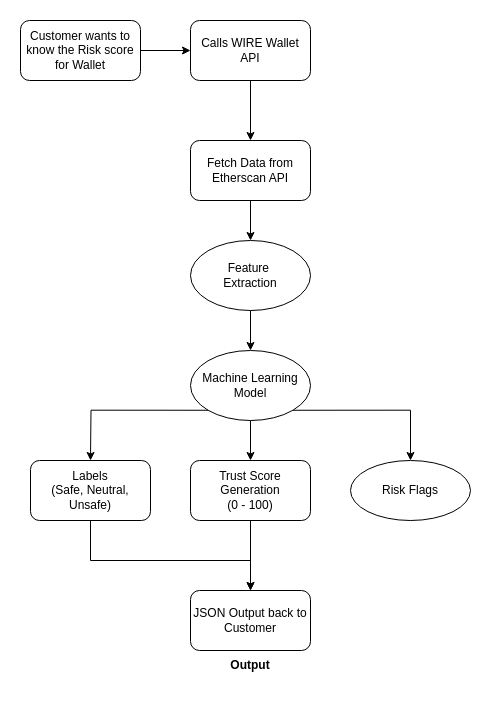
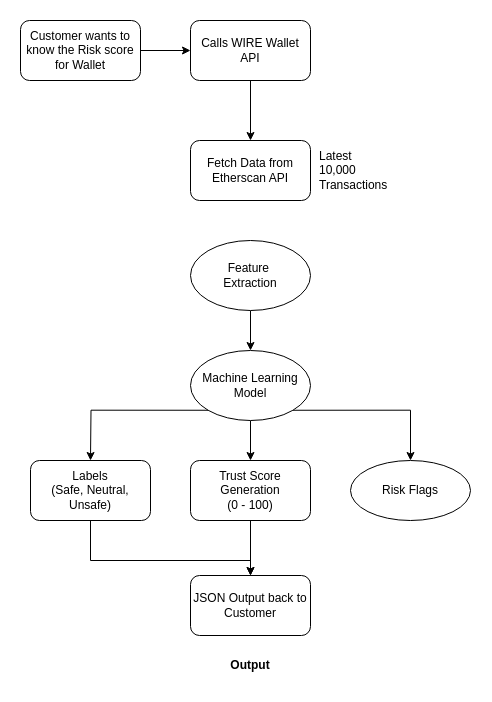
none -> (353, 171)
(251, 217) -> none
(251, 621) -> (251, 606)
